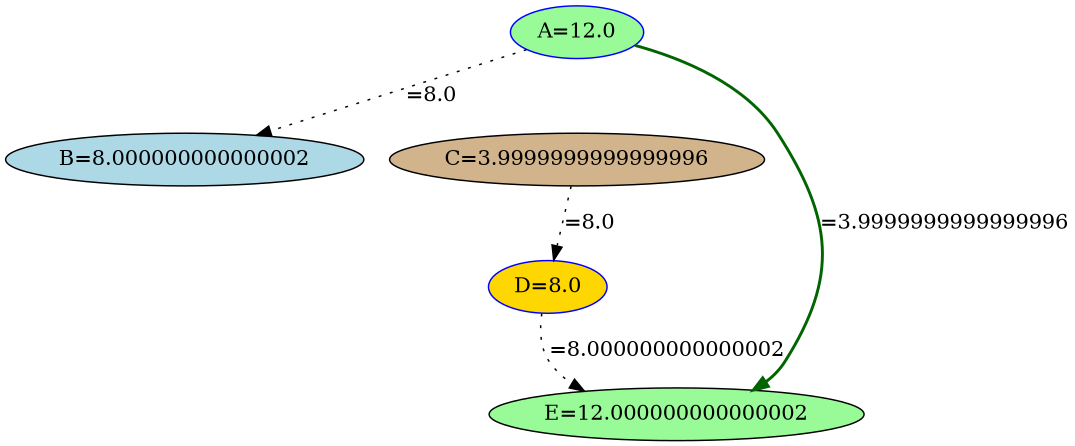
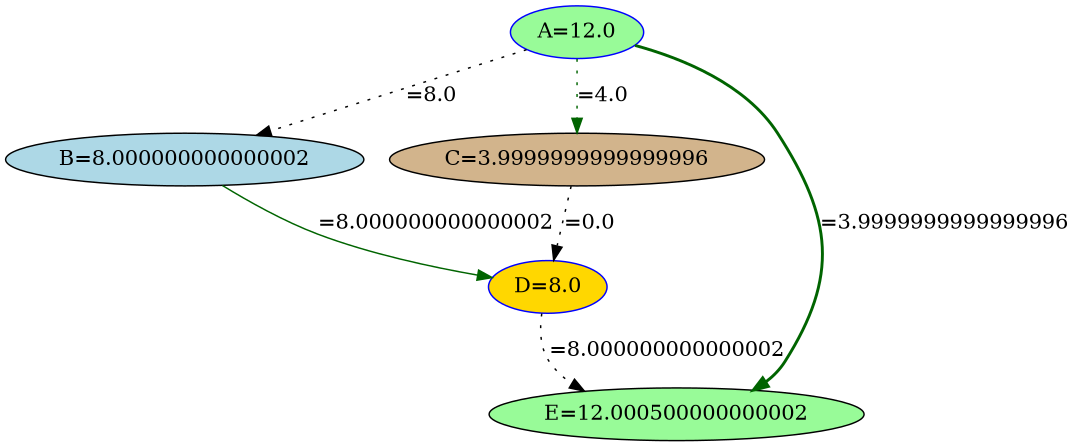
none -> (577, 89)
(589, 223) -> (589, 223)
none -> (345, 244)
(677, 414) -> (677, 414)
